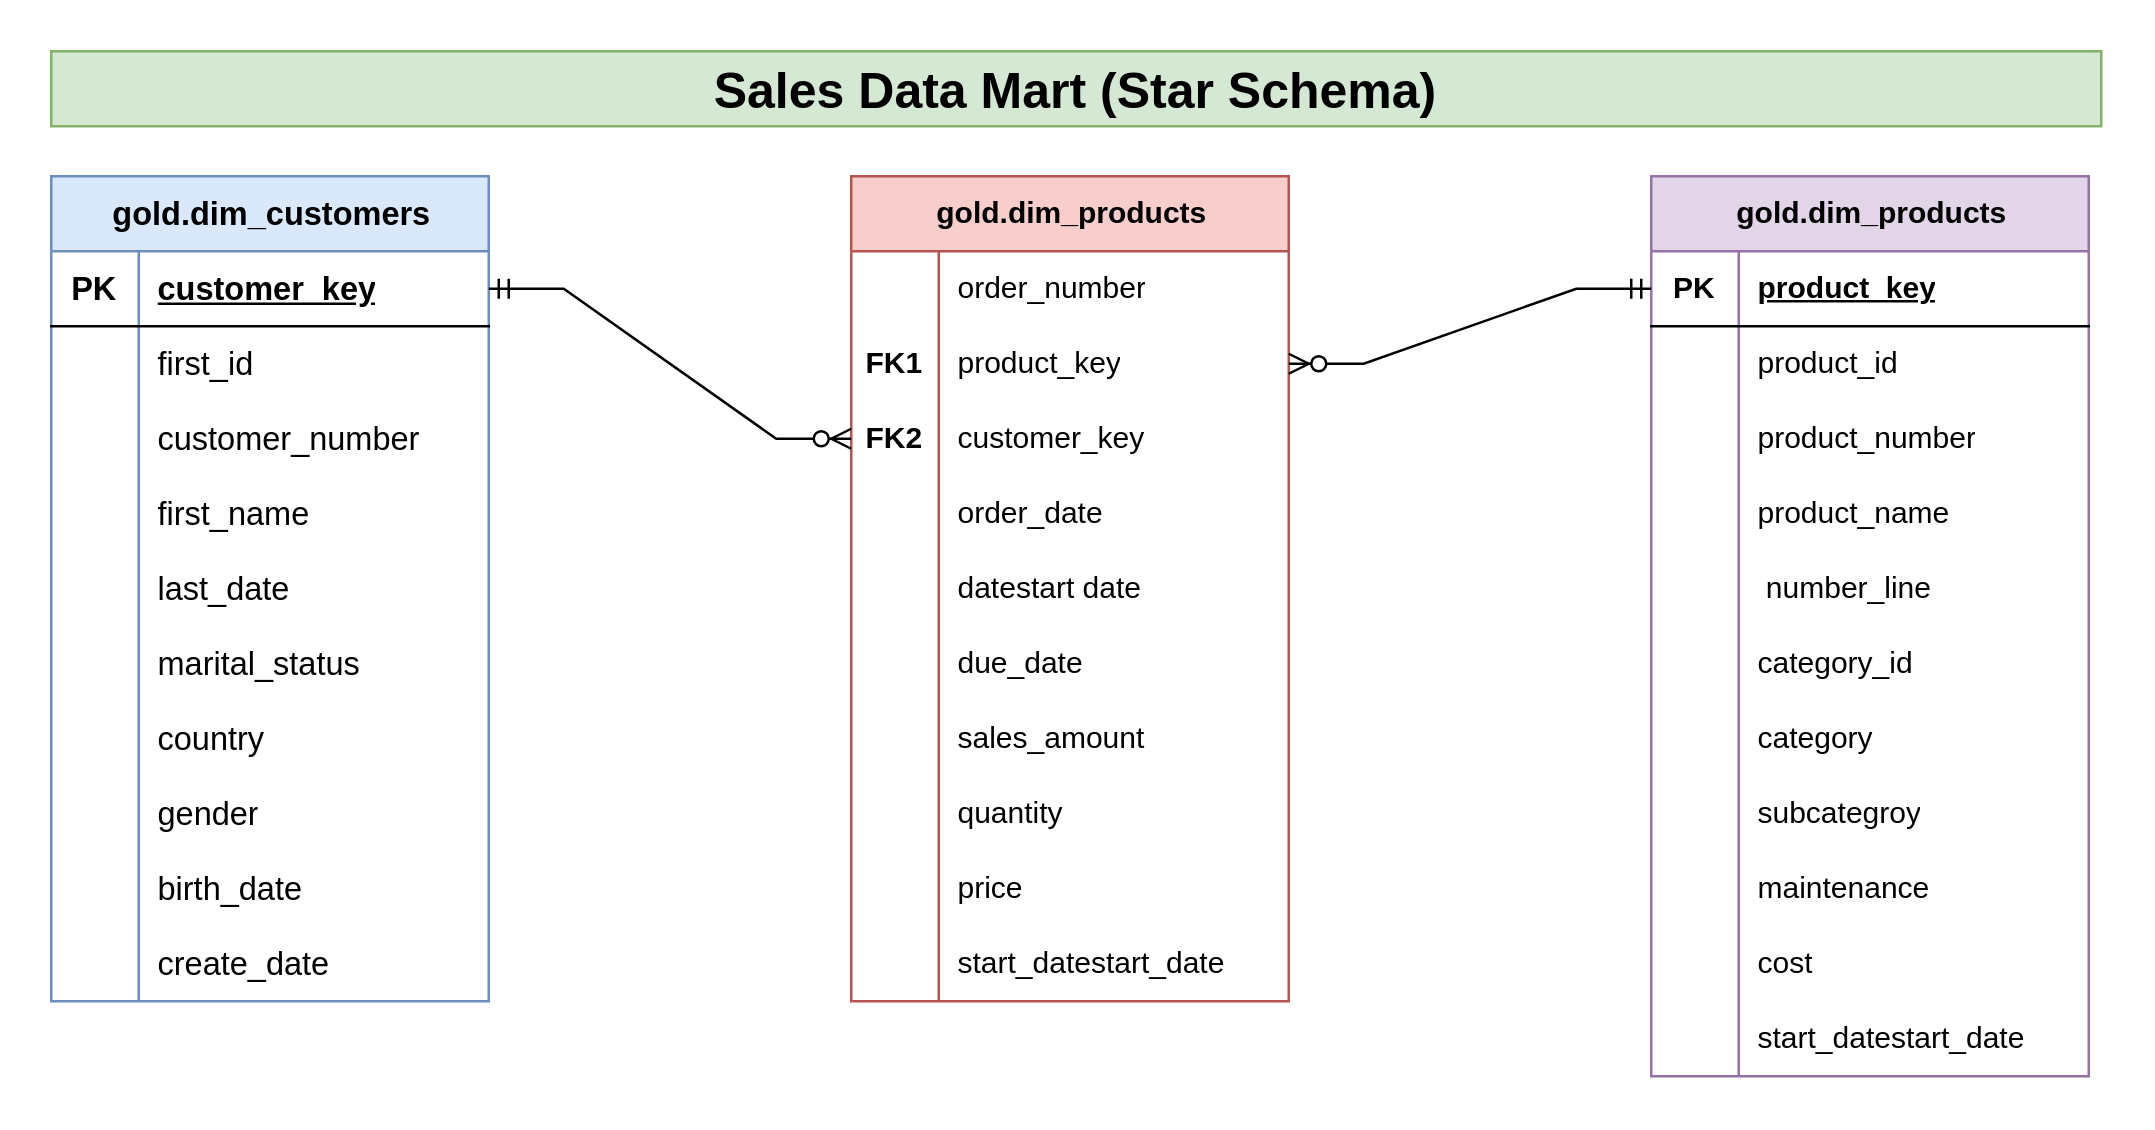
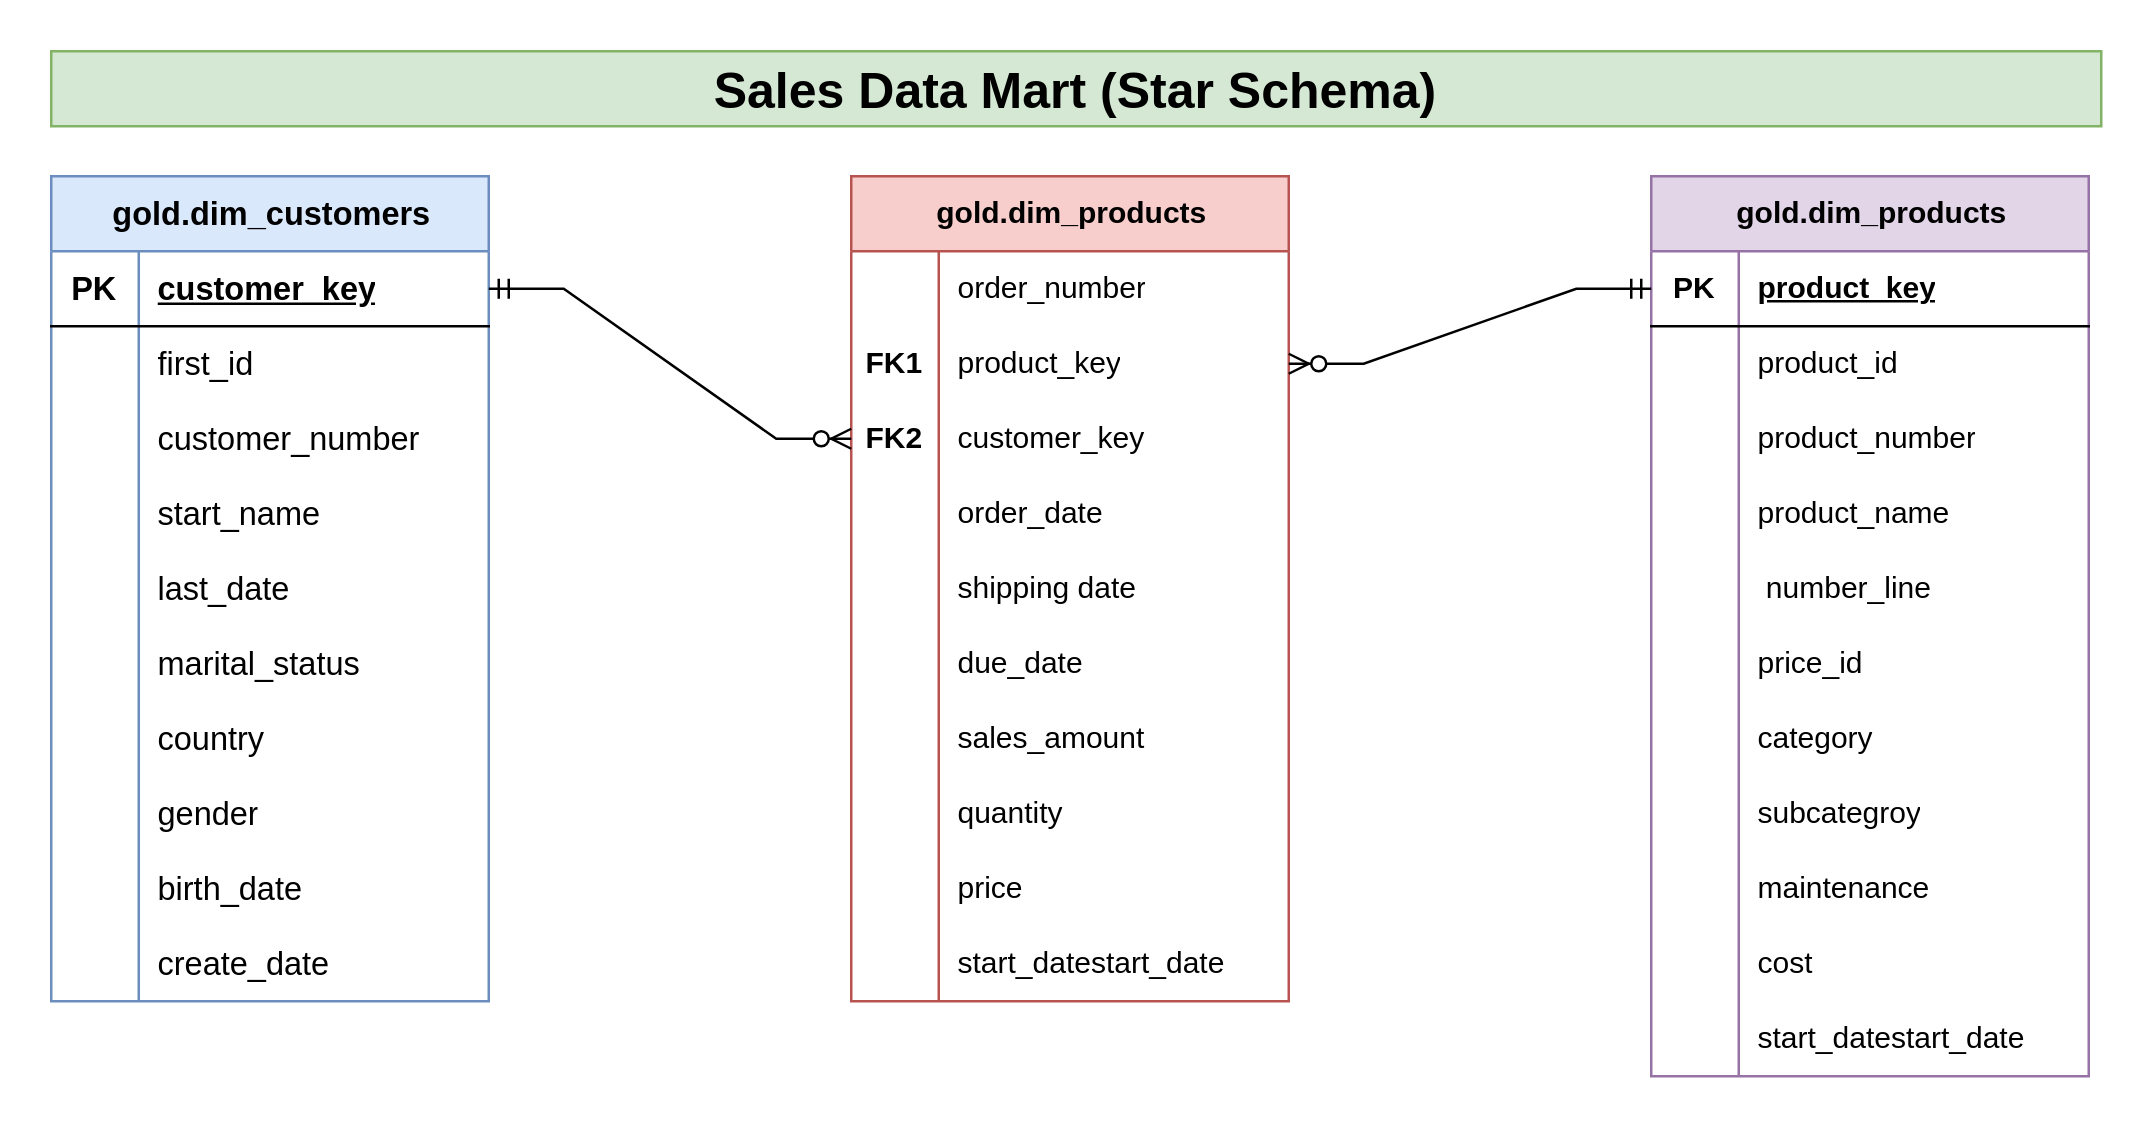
(246, 514) -> (250, 514)
(1072, 589) -> (1056, 589)
(1847, 664) -> (1818, 664)
